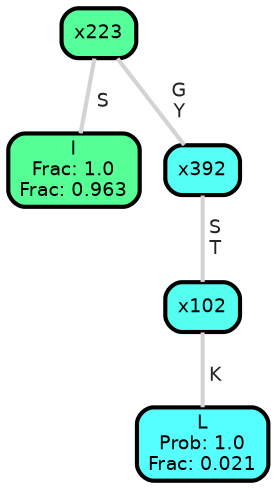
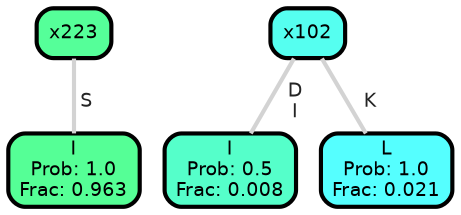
(74, 170) -> (74, 170)
(203, 170) -> none
none -> (230, 170)
